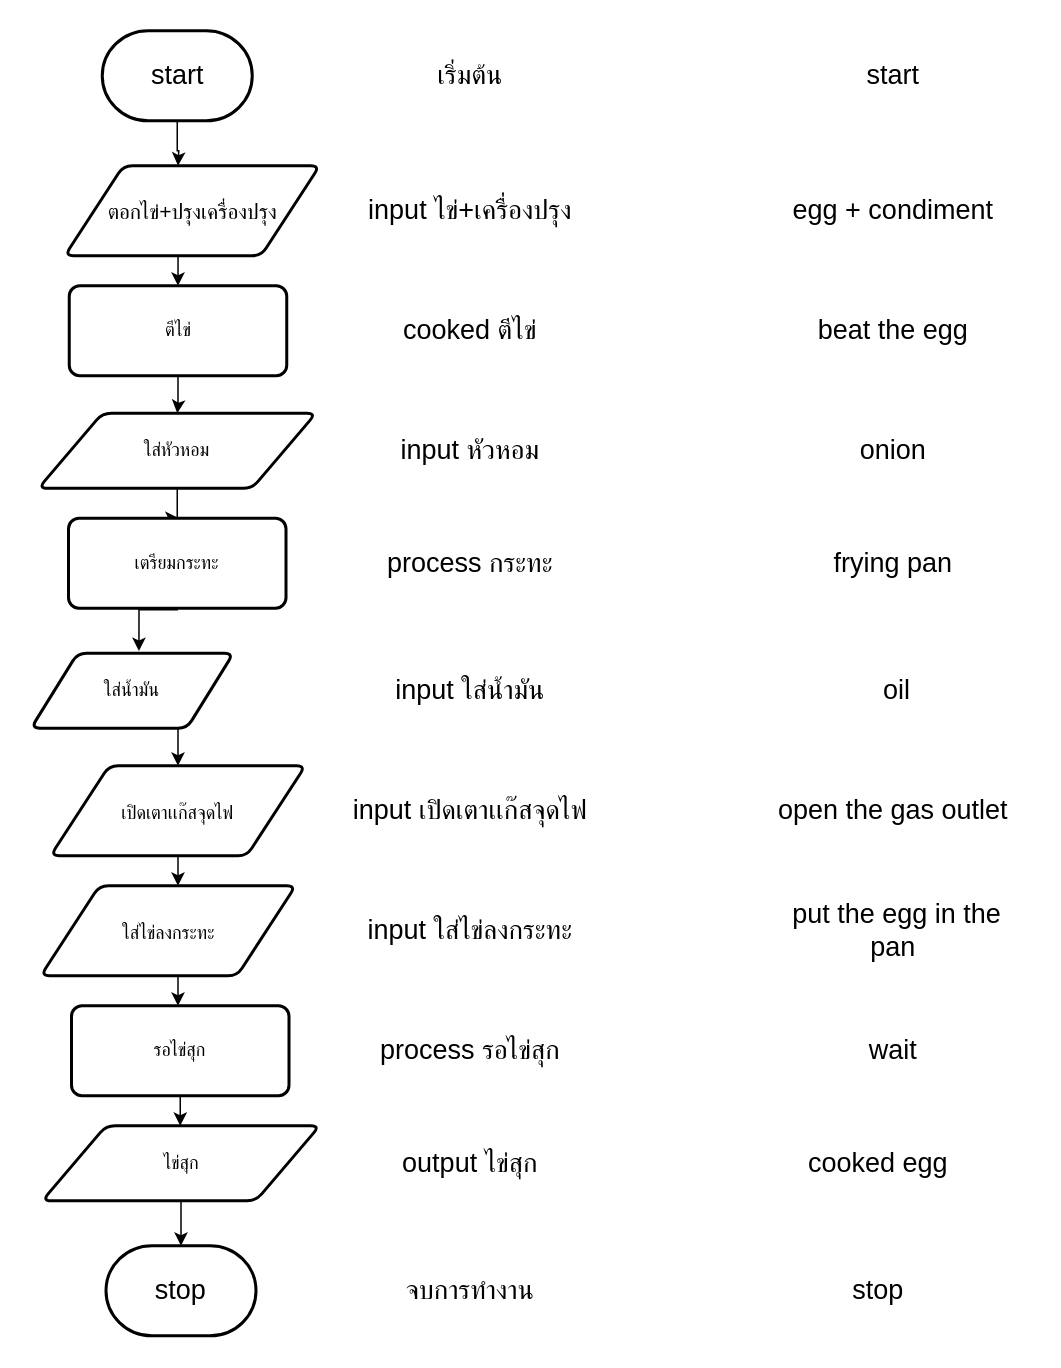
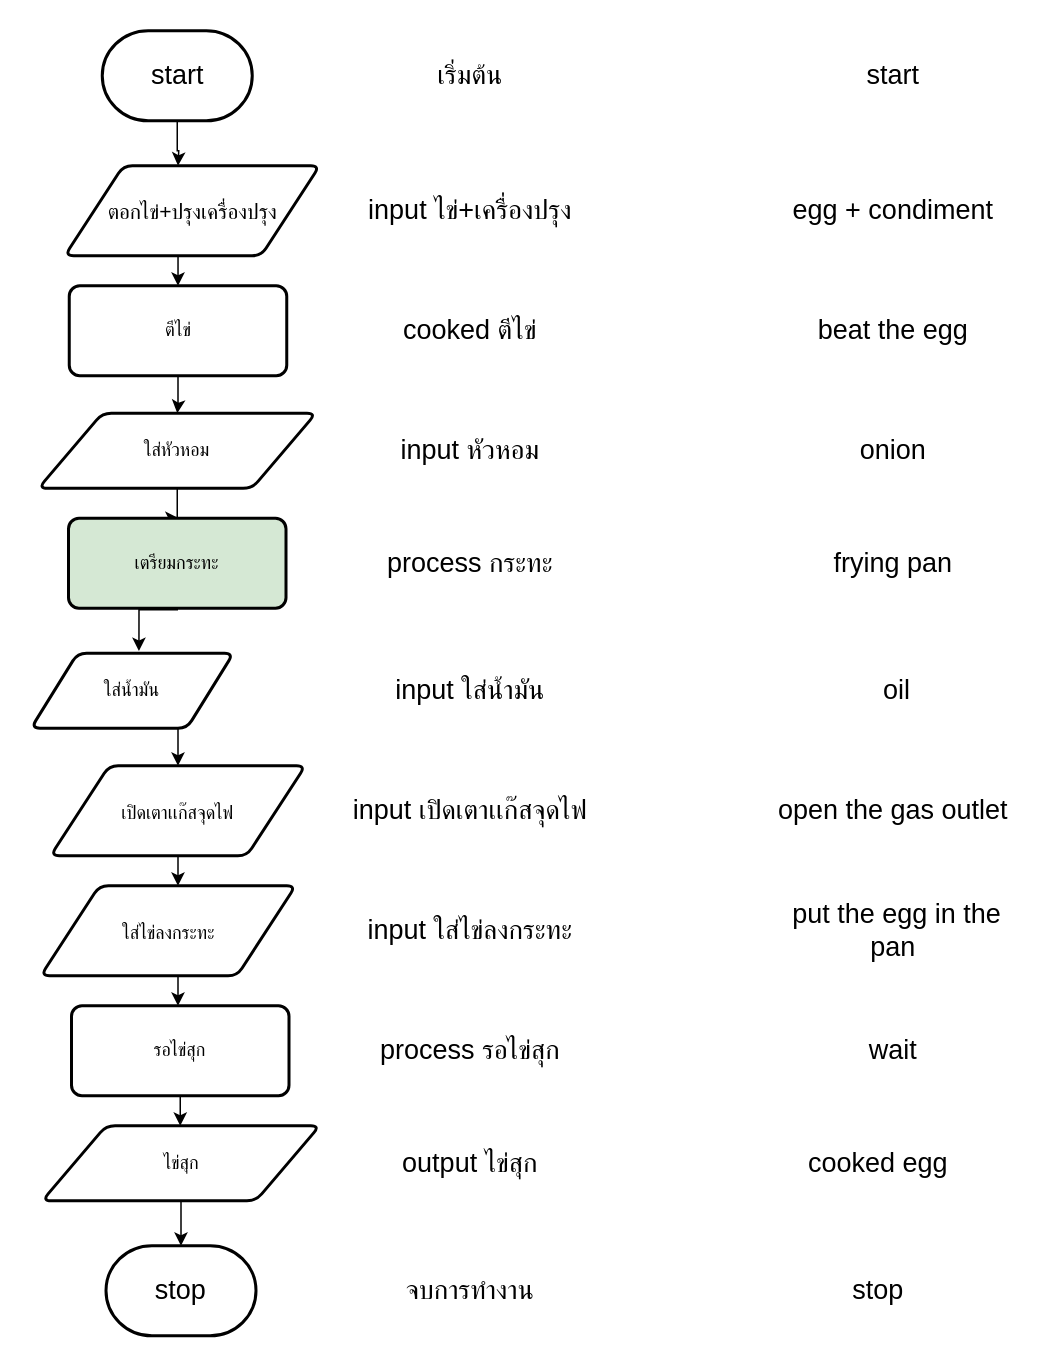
(177, 563) -> (177, 563)
